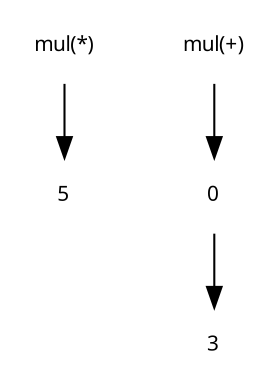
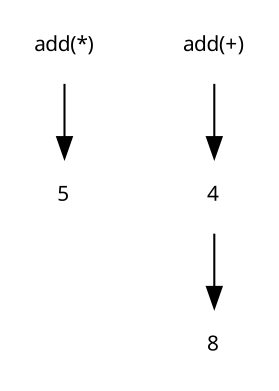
(64, 46) -> (64, 46)
(214, 46) -> (214, 46)
(214, 196) -> (214, 196)
(214, 345) -> (214, 345)
